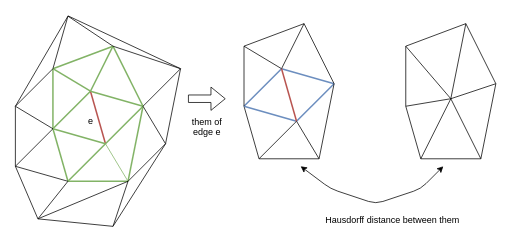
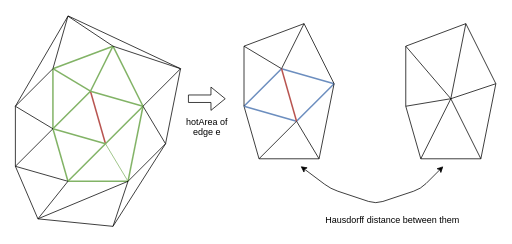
(90, 121) -> none
(207, 132) -> (207, 132)
